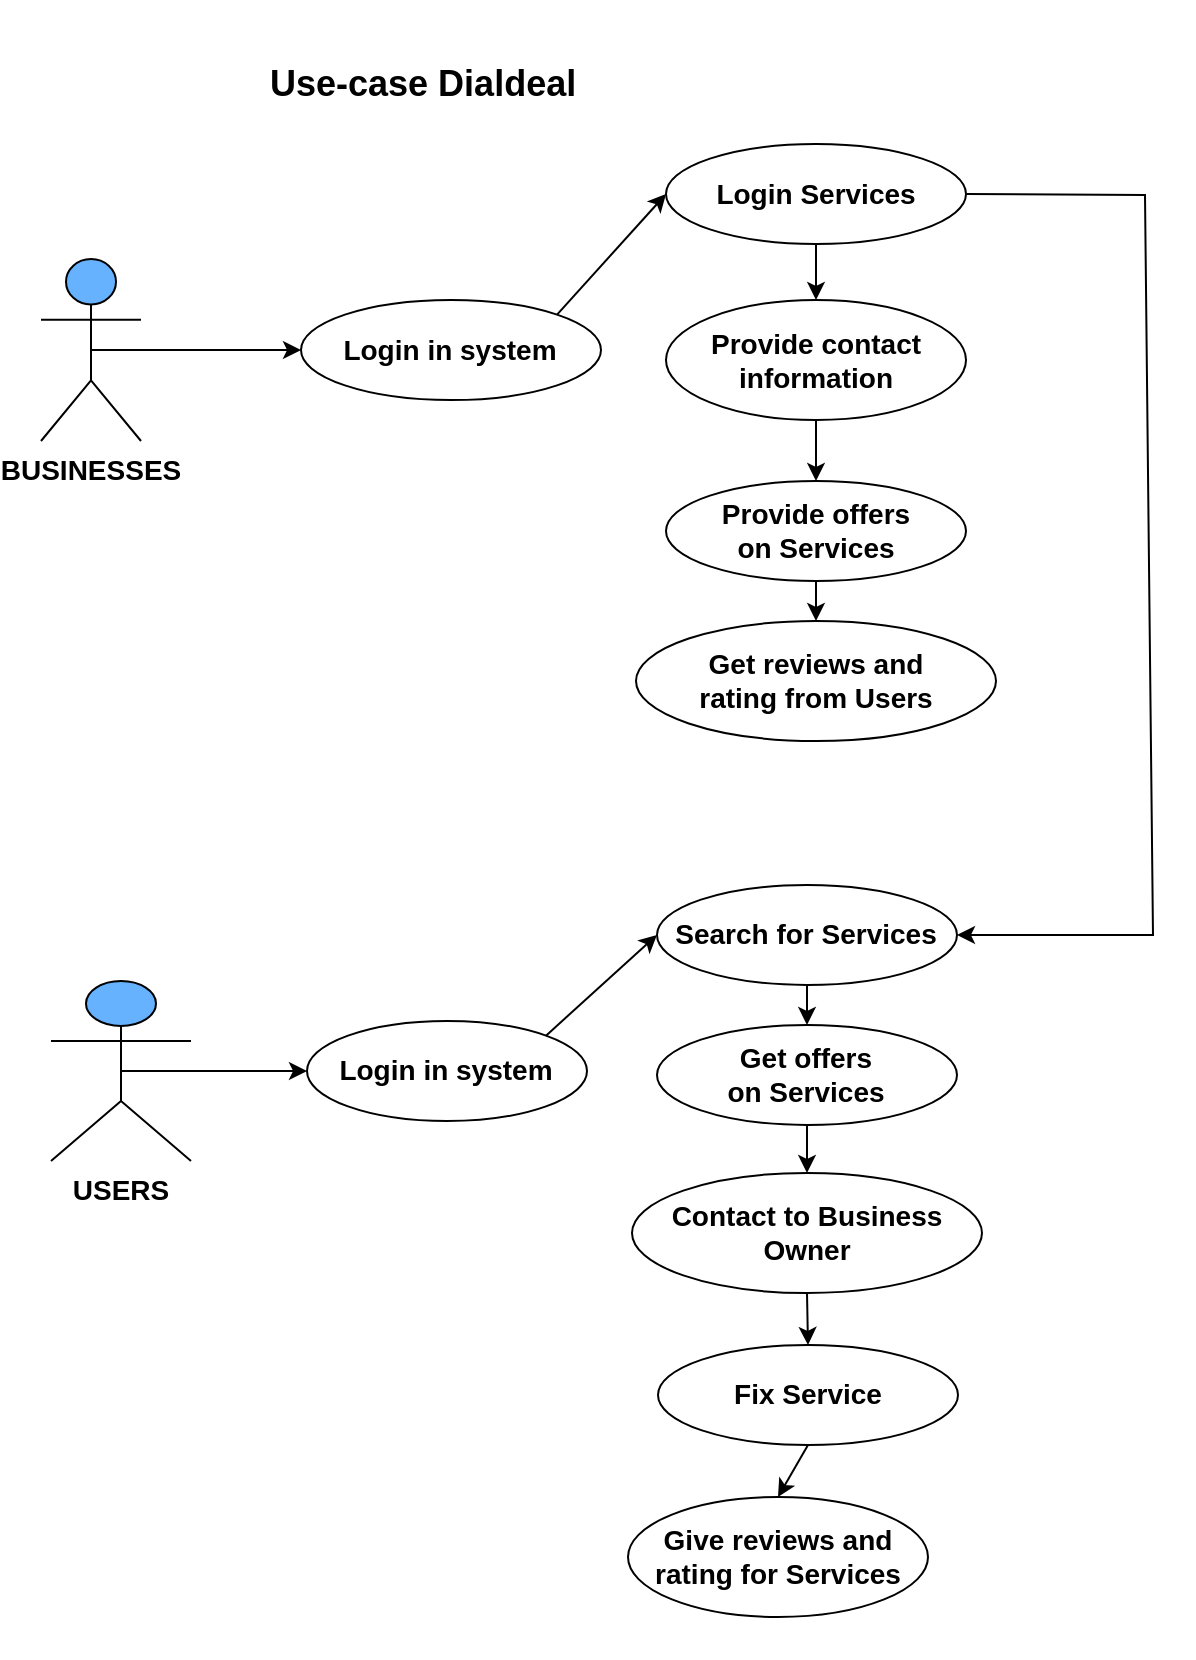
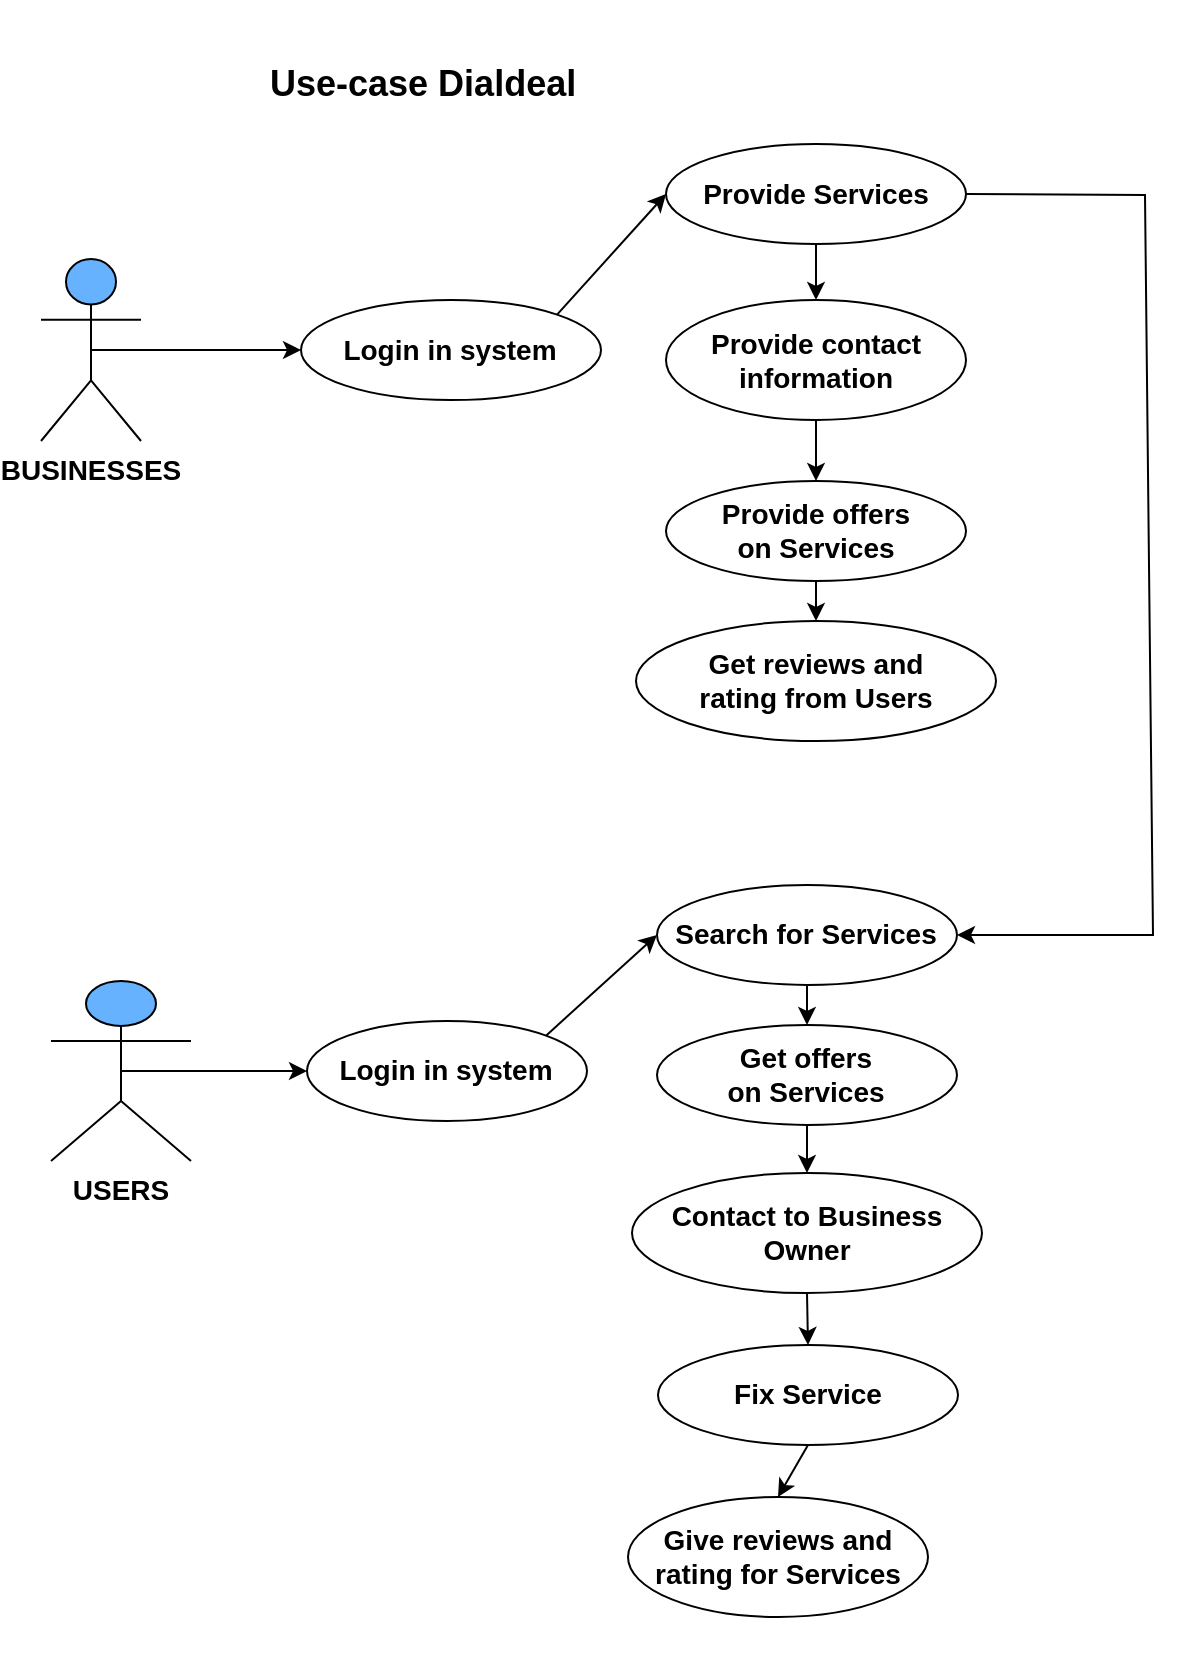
(817, 195) -> (817, 195)
